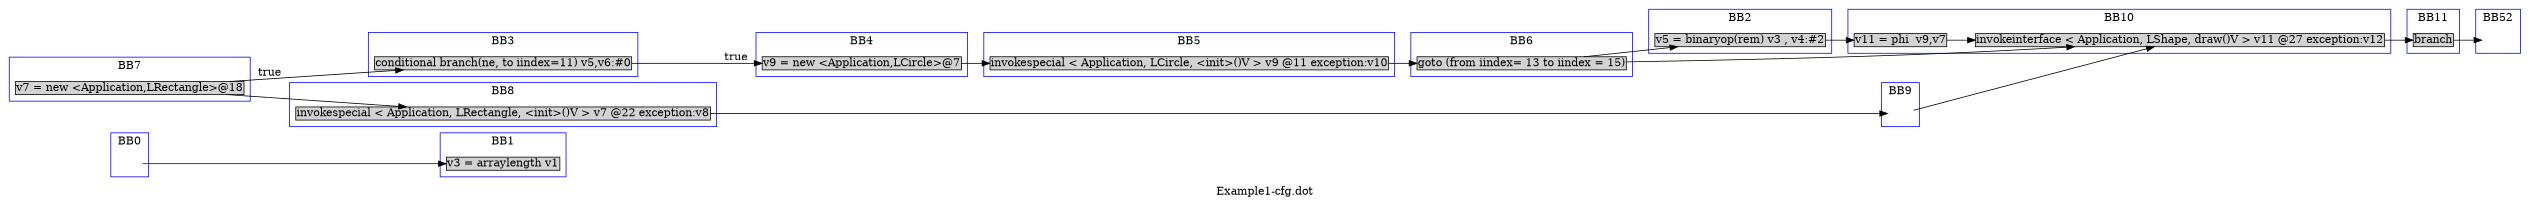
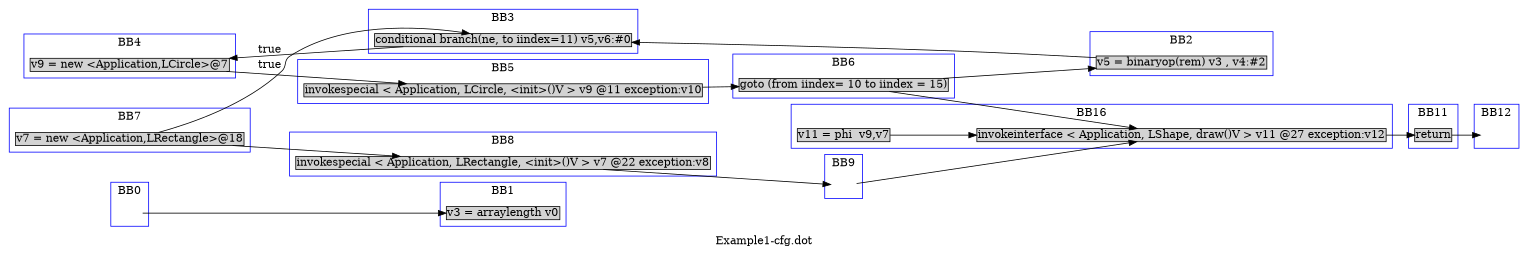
(2119, 18) -> (1092, 113)
(2498, 18) -> (1497, 113)
(1836, 40) -> (868, 48)
(2433, 40) -> (1433, 135)
(1522, 63) -> (844, 85)
(503, 164) -> (503, 213)
